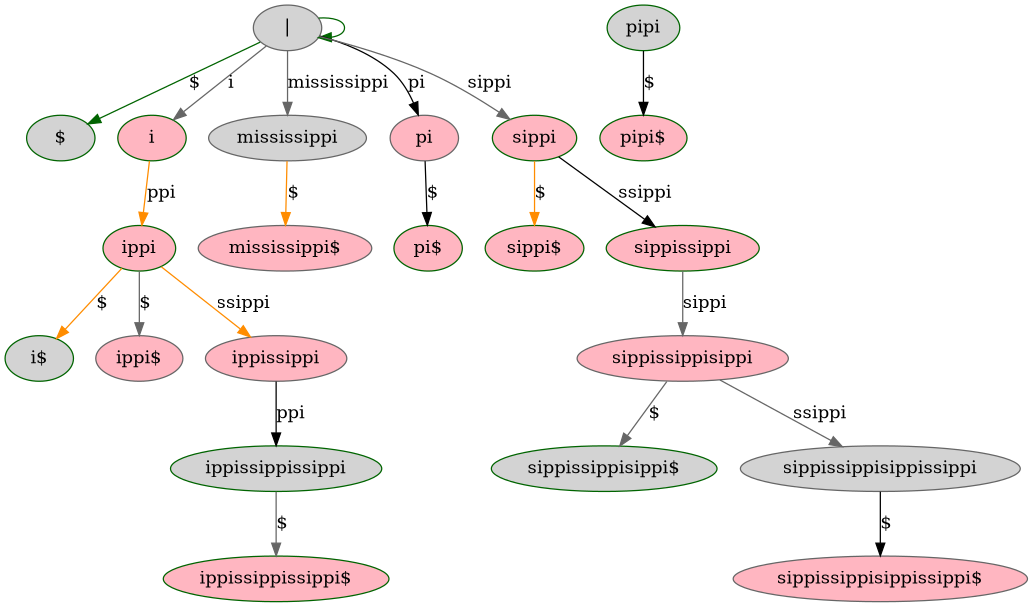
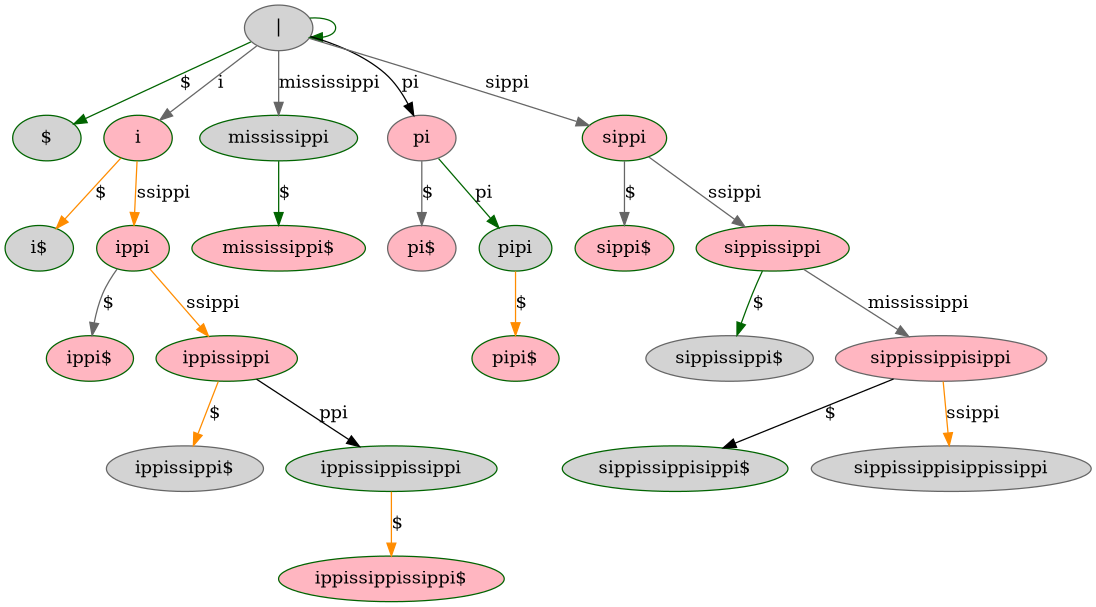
(643, 77) -> (516, 297)
(288, 138) -> (279, 138)
(286, 187) -> (279, 187)
(426, 187) -> (422, 187)
(535, 187) -> (624, 187)
none -> (464, 188)
(602, 188) -> (692, 188)
(162, 193) -> (164, 193)
(285, 248) -> (279, 248)
(428, 248) -> (422, 248)
(94, 299) -> (93, 189)
(705, 303) -> (918, 303)
(139, 358) -> (90, 358)
(276, 358) -> (227, 358)
none -> (730, 358)
(647, 409) -> (814, 411)
(775, 410) -> (946, 407)
none -> (185, 469)
(276, 517) -> (391, 517)
(880, 579) -> none
